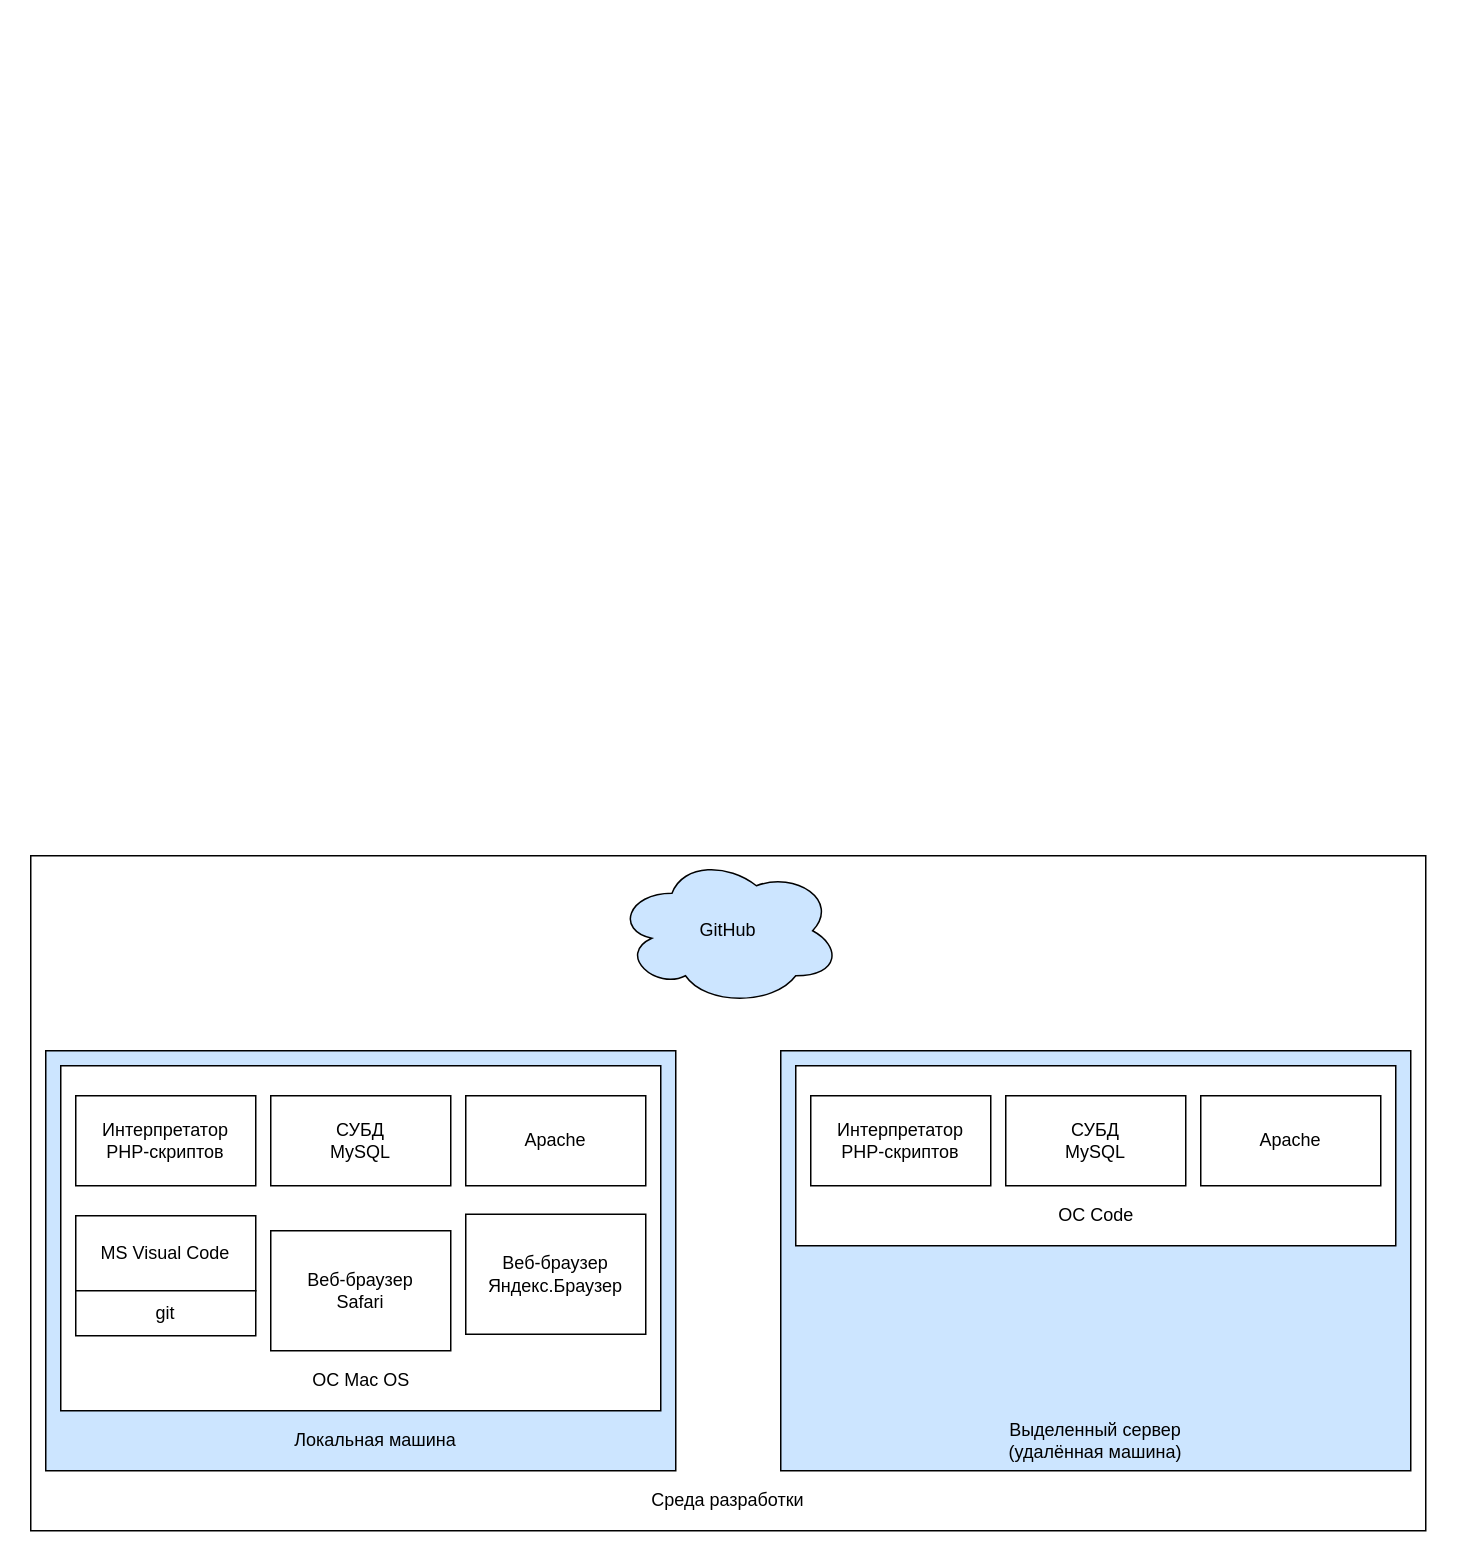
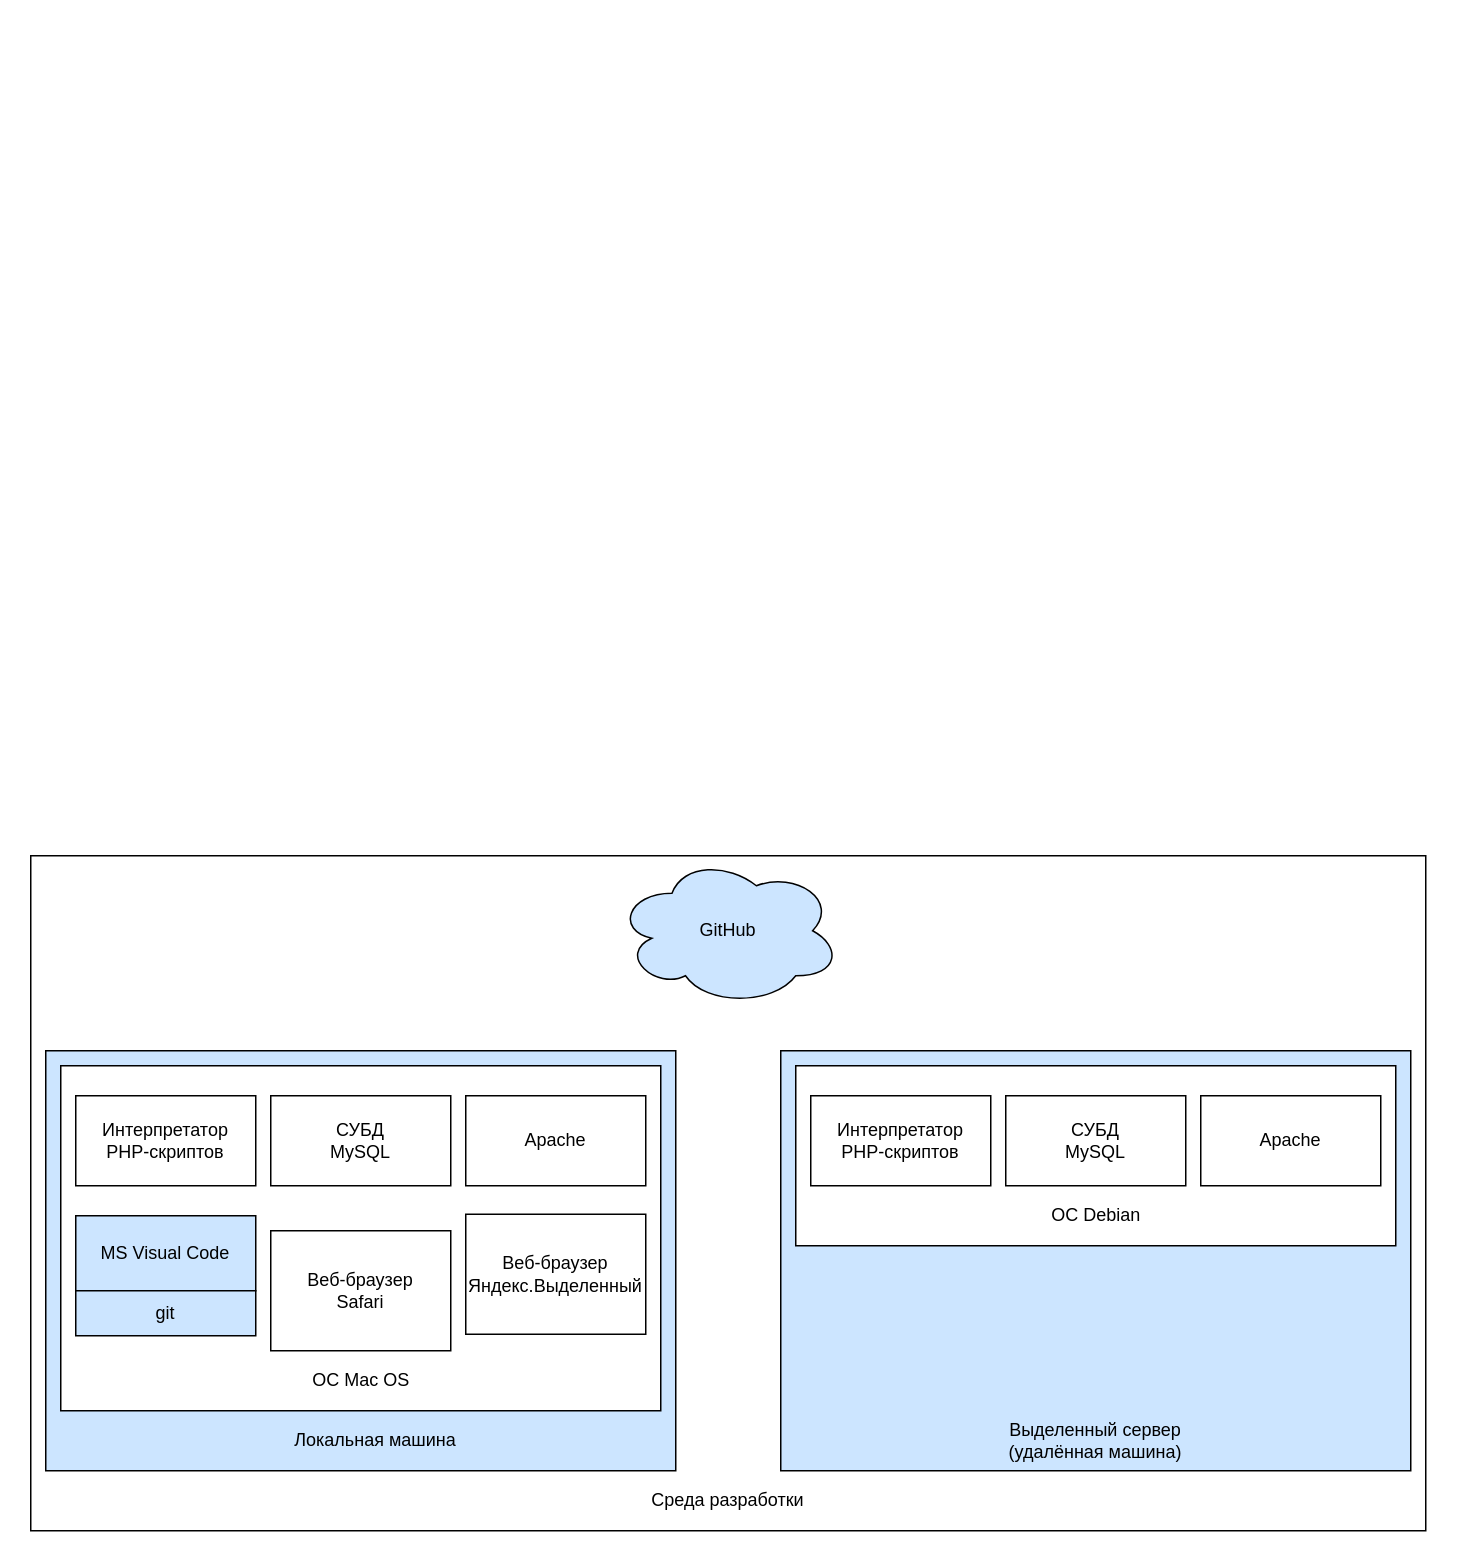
(1097, 1216) -> (1097, 1216)
(166, 1253) -> (166, 1253)
(556, 1274) -> (556, 1274)
(166, 1313) -> (166, 1313)
